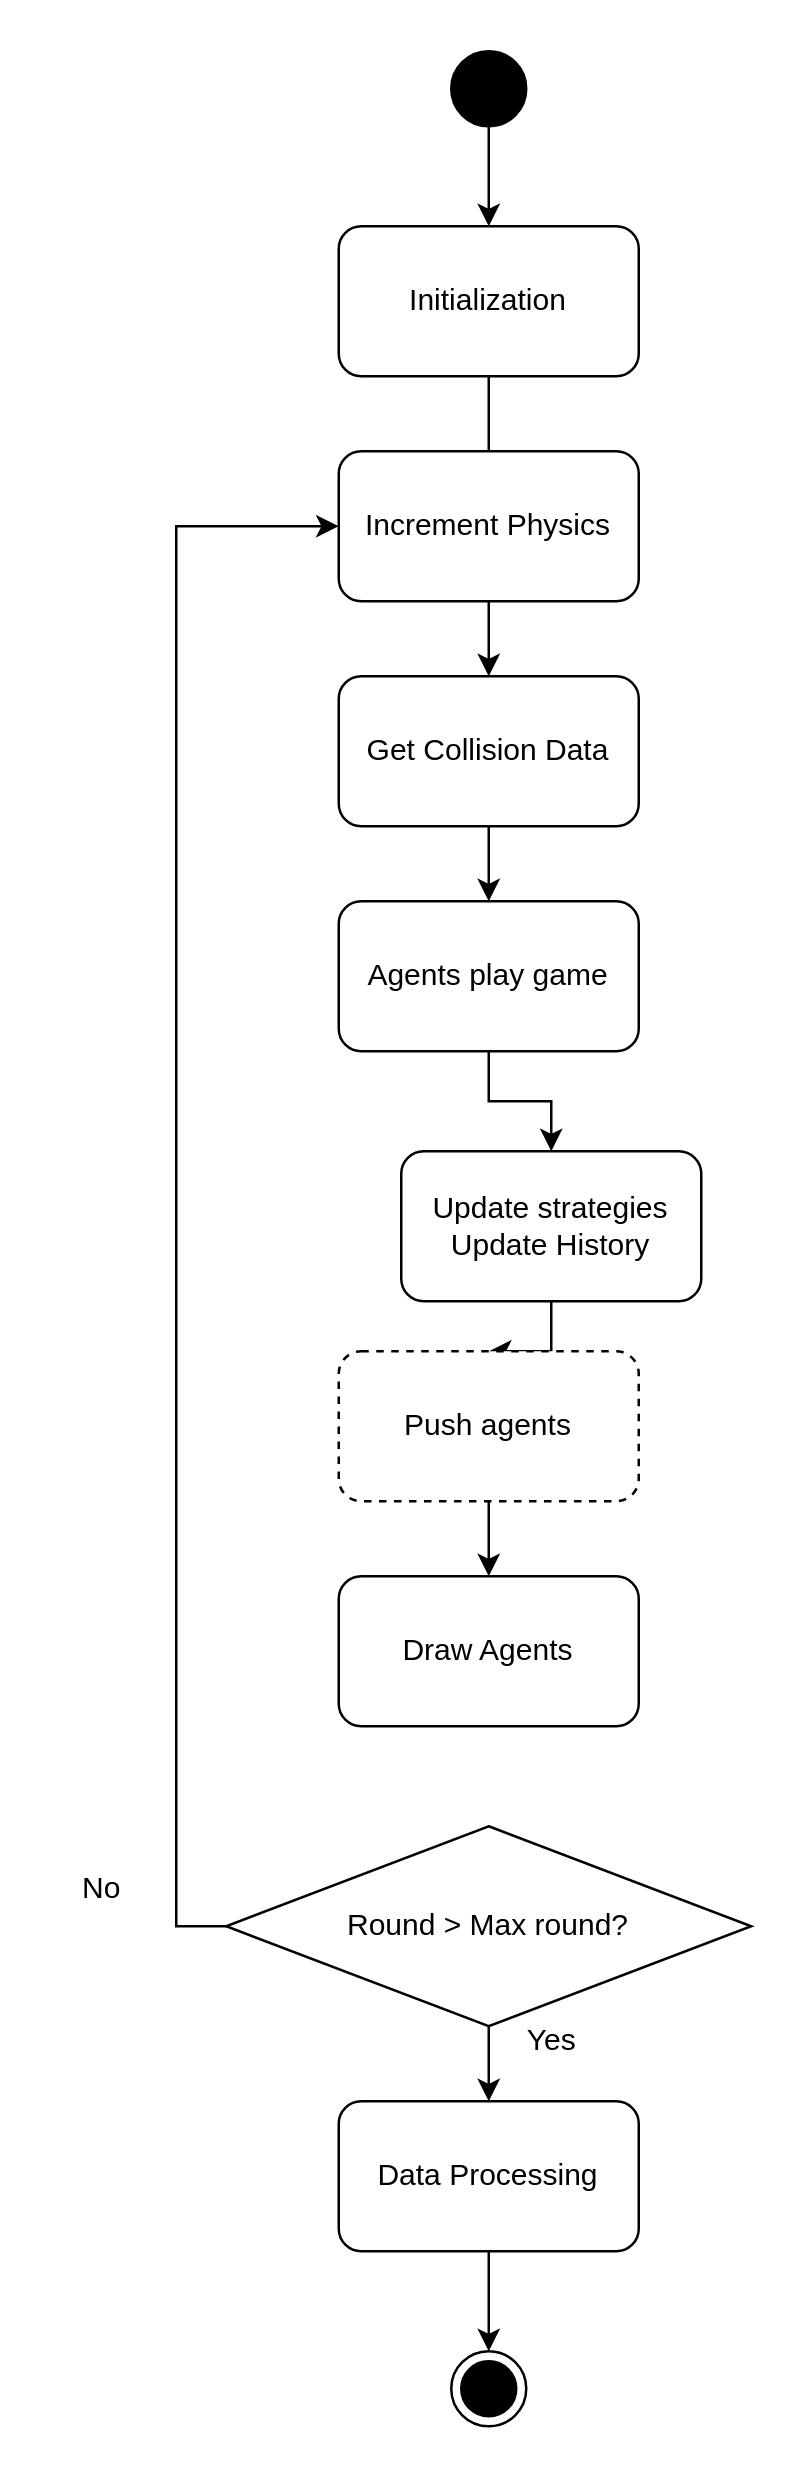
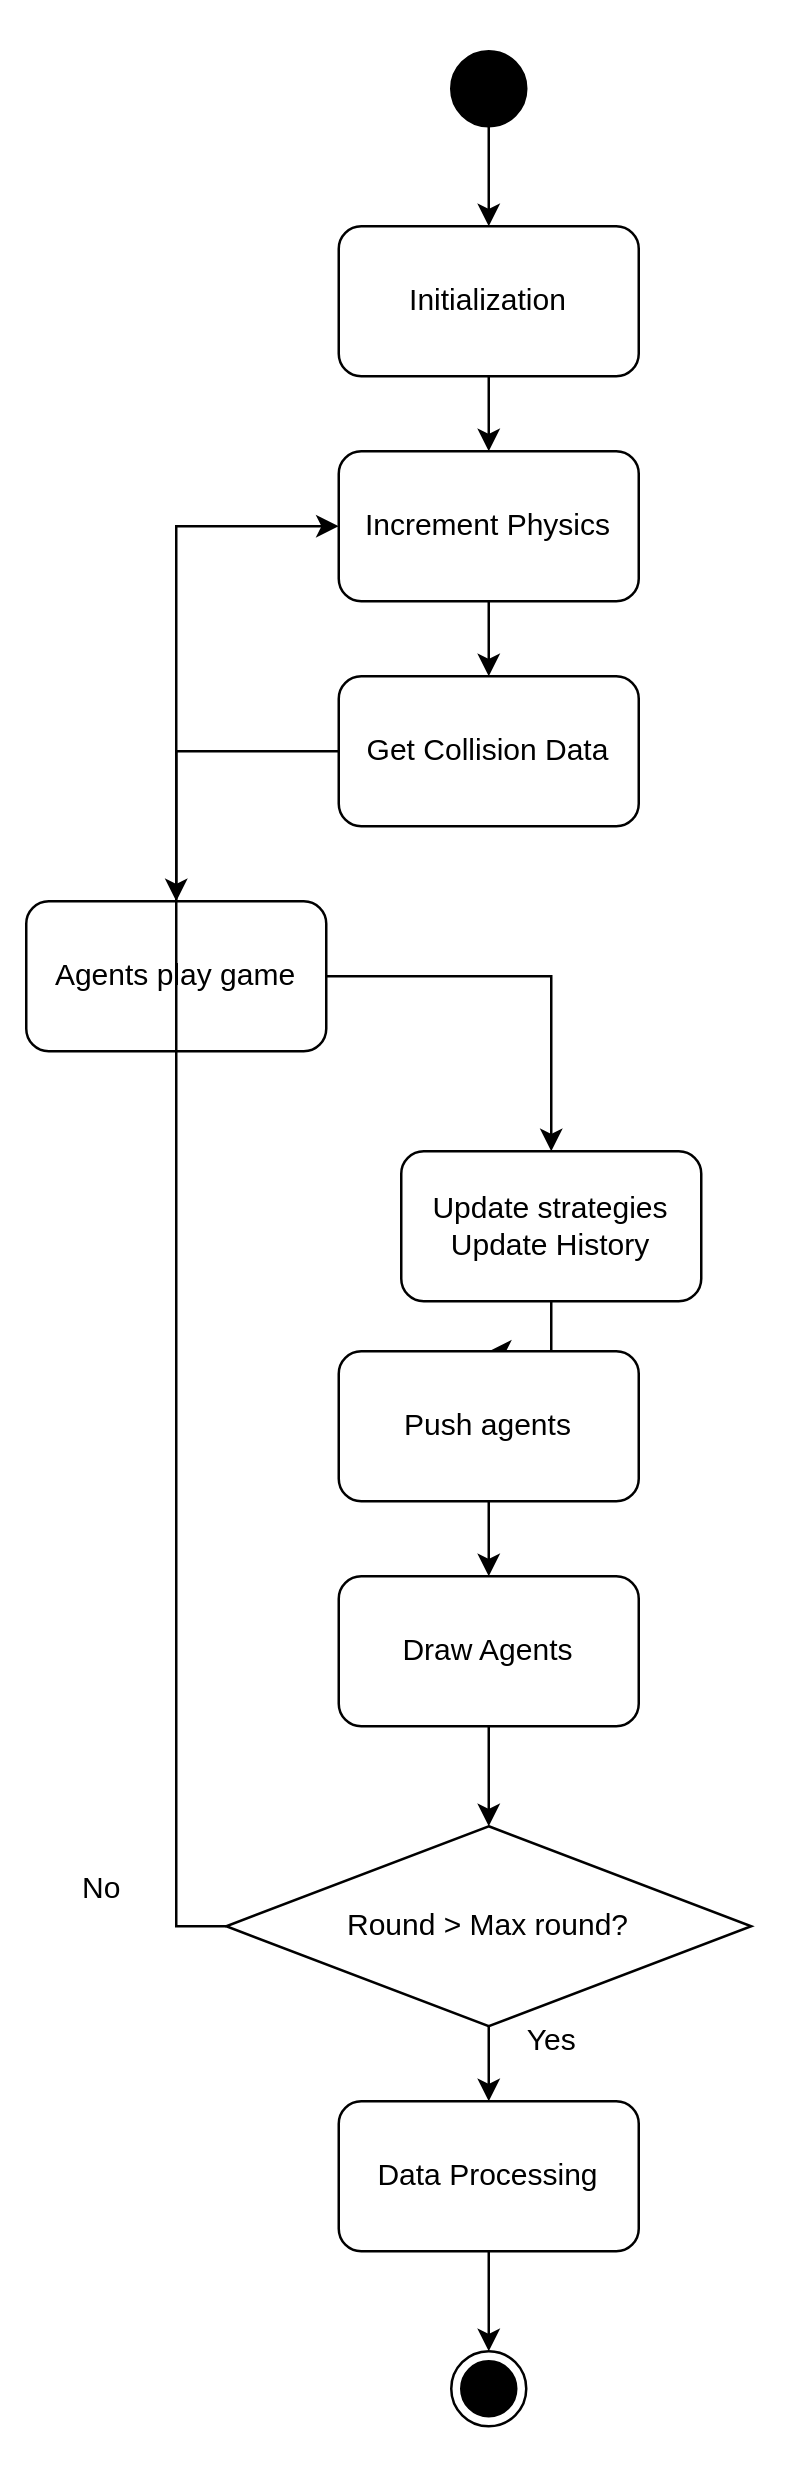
(489, 440) -> (489, 433)
(489, 976) -> (176, 976)
(489, 1426) -> (489, 1426)
none -> (489, 1768)
